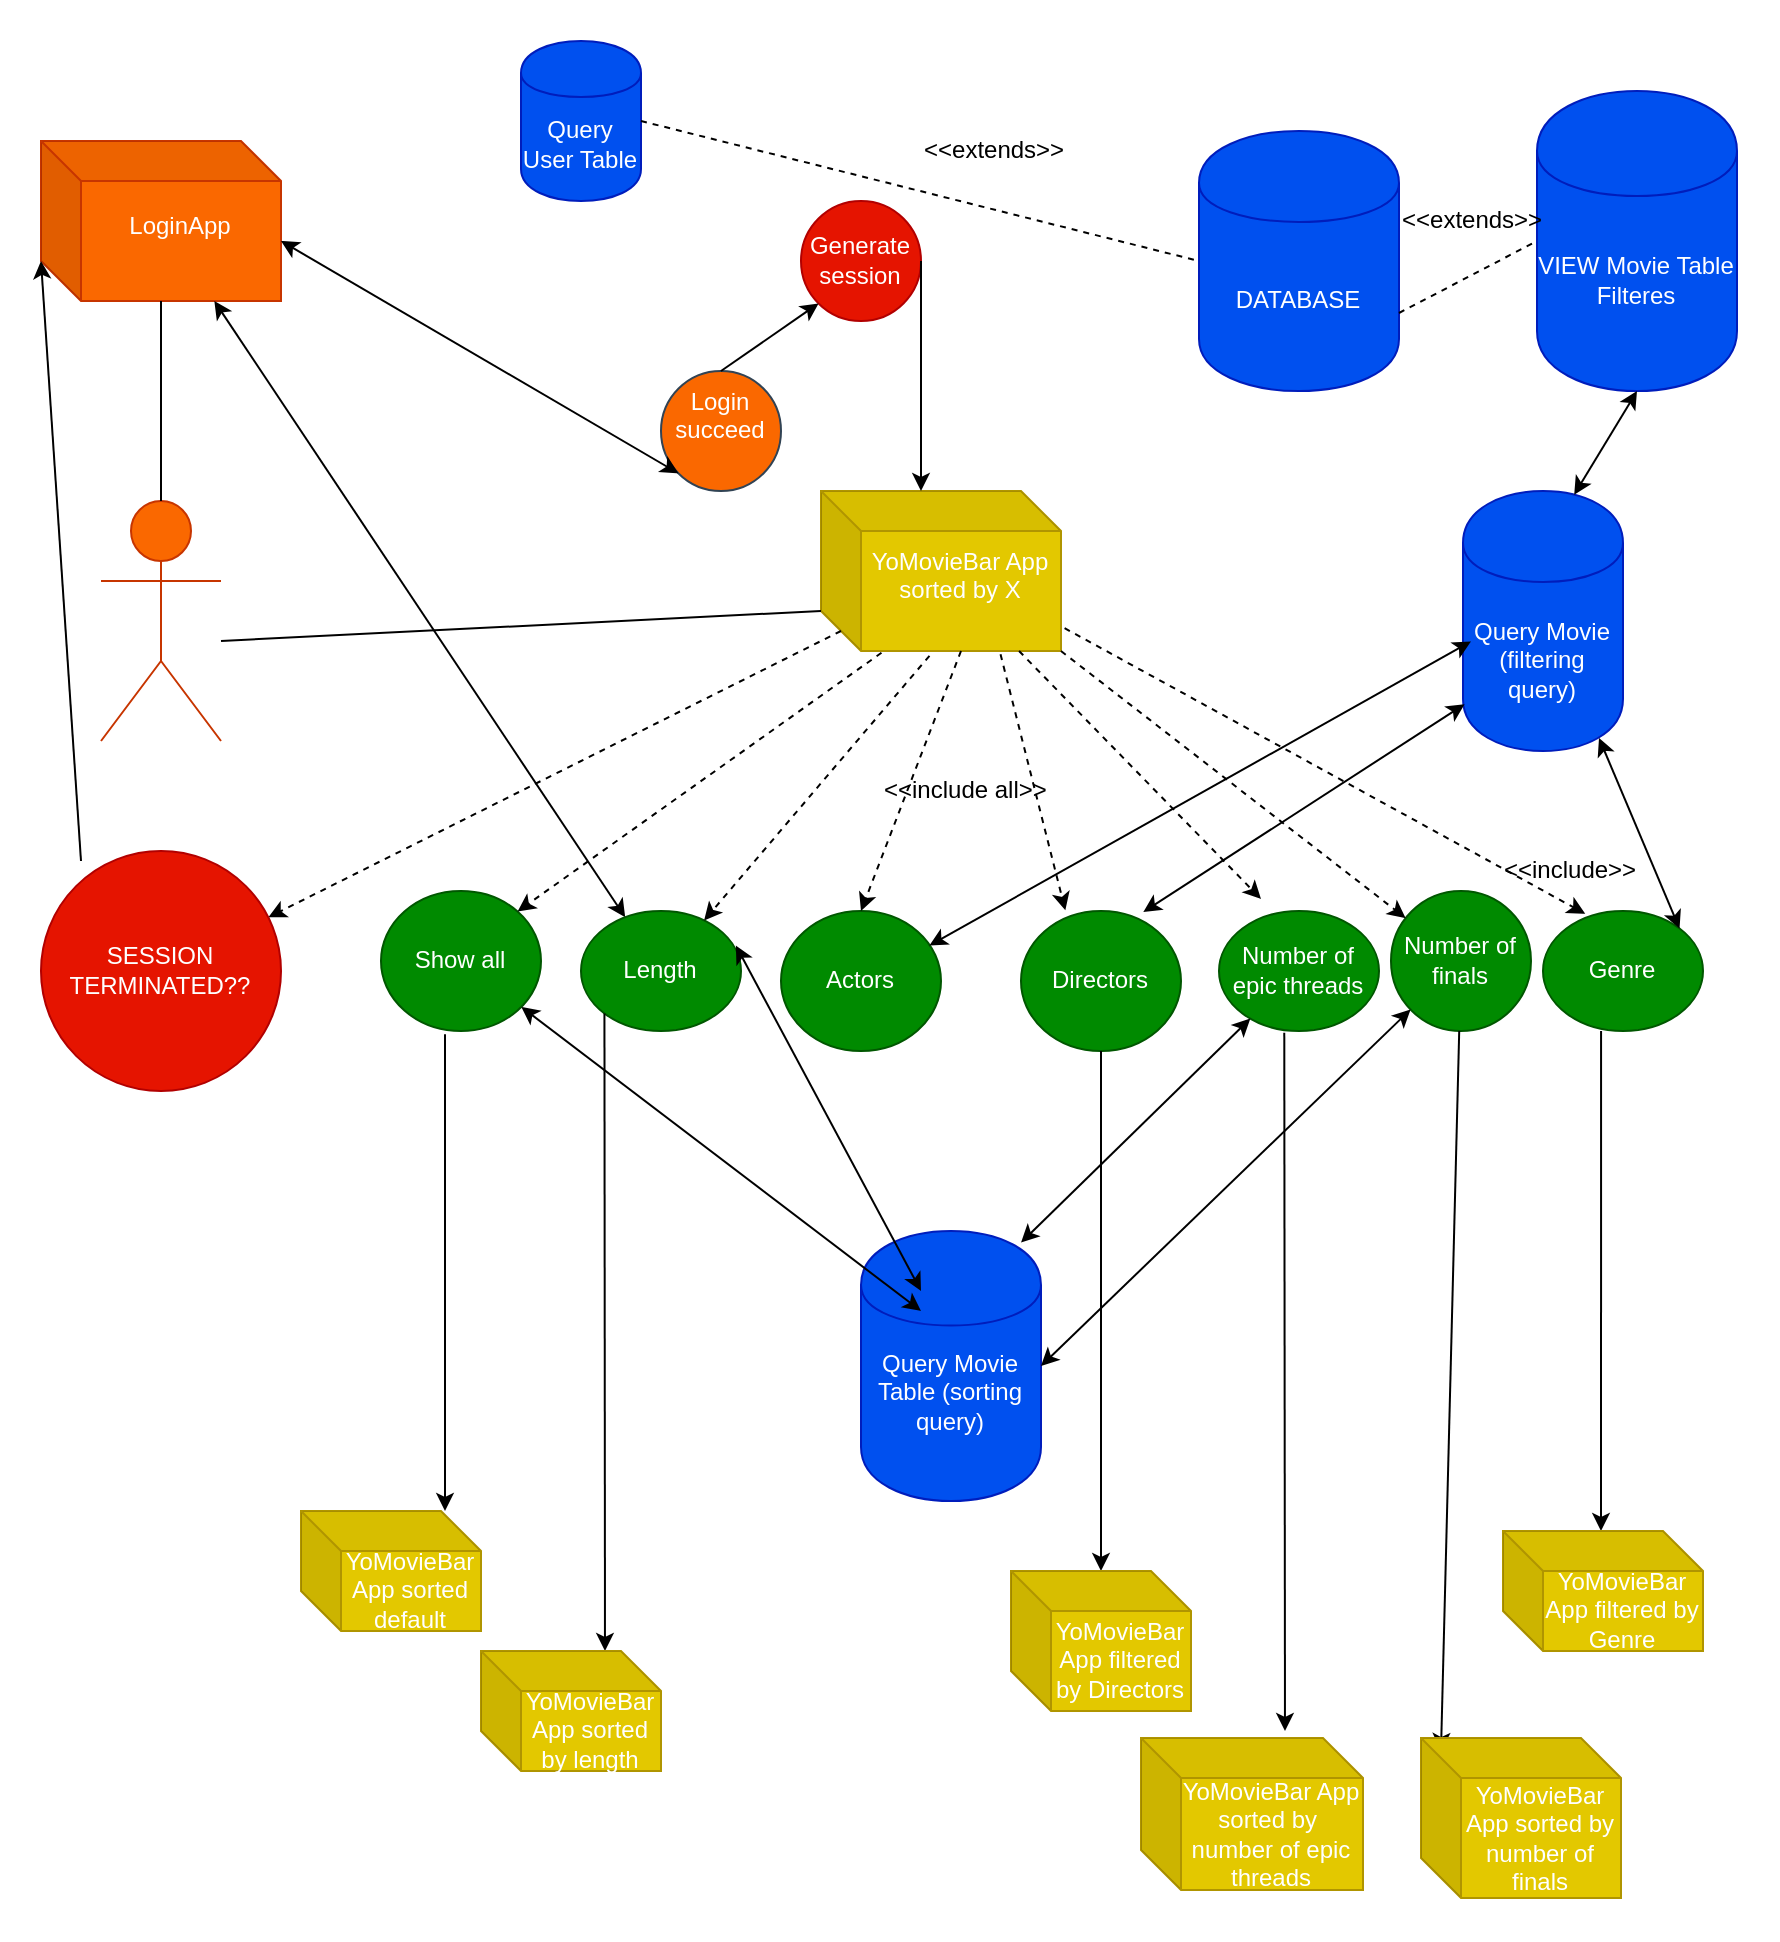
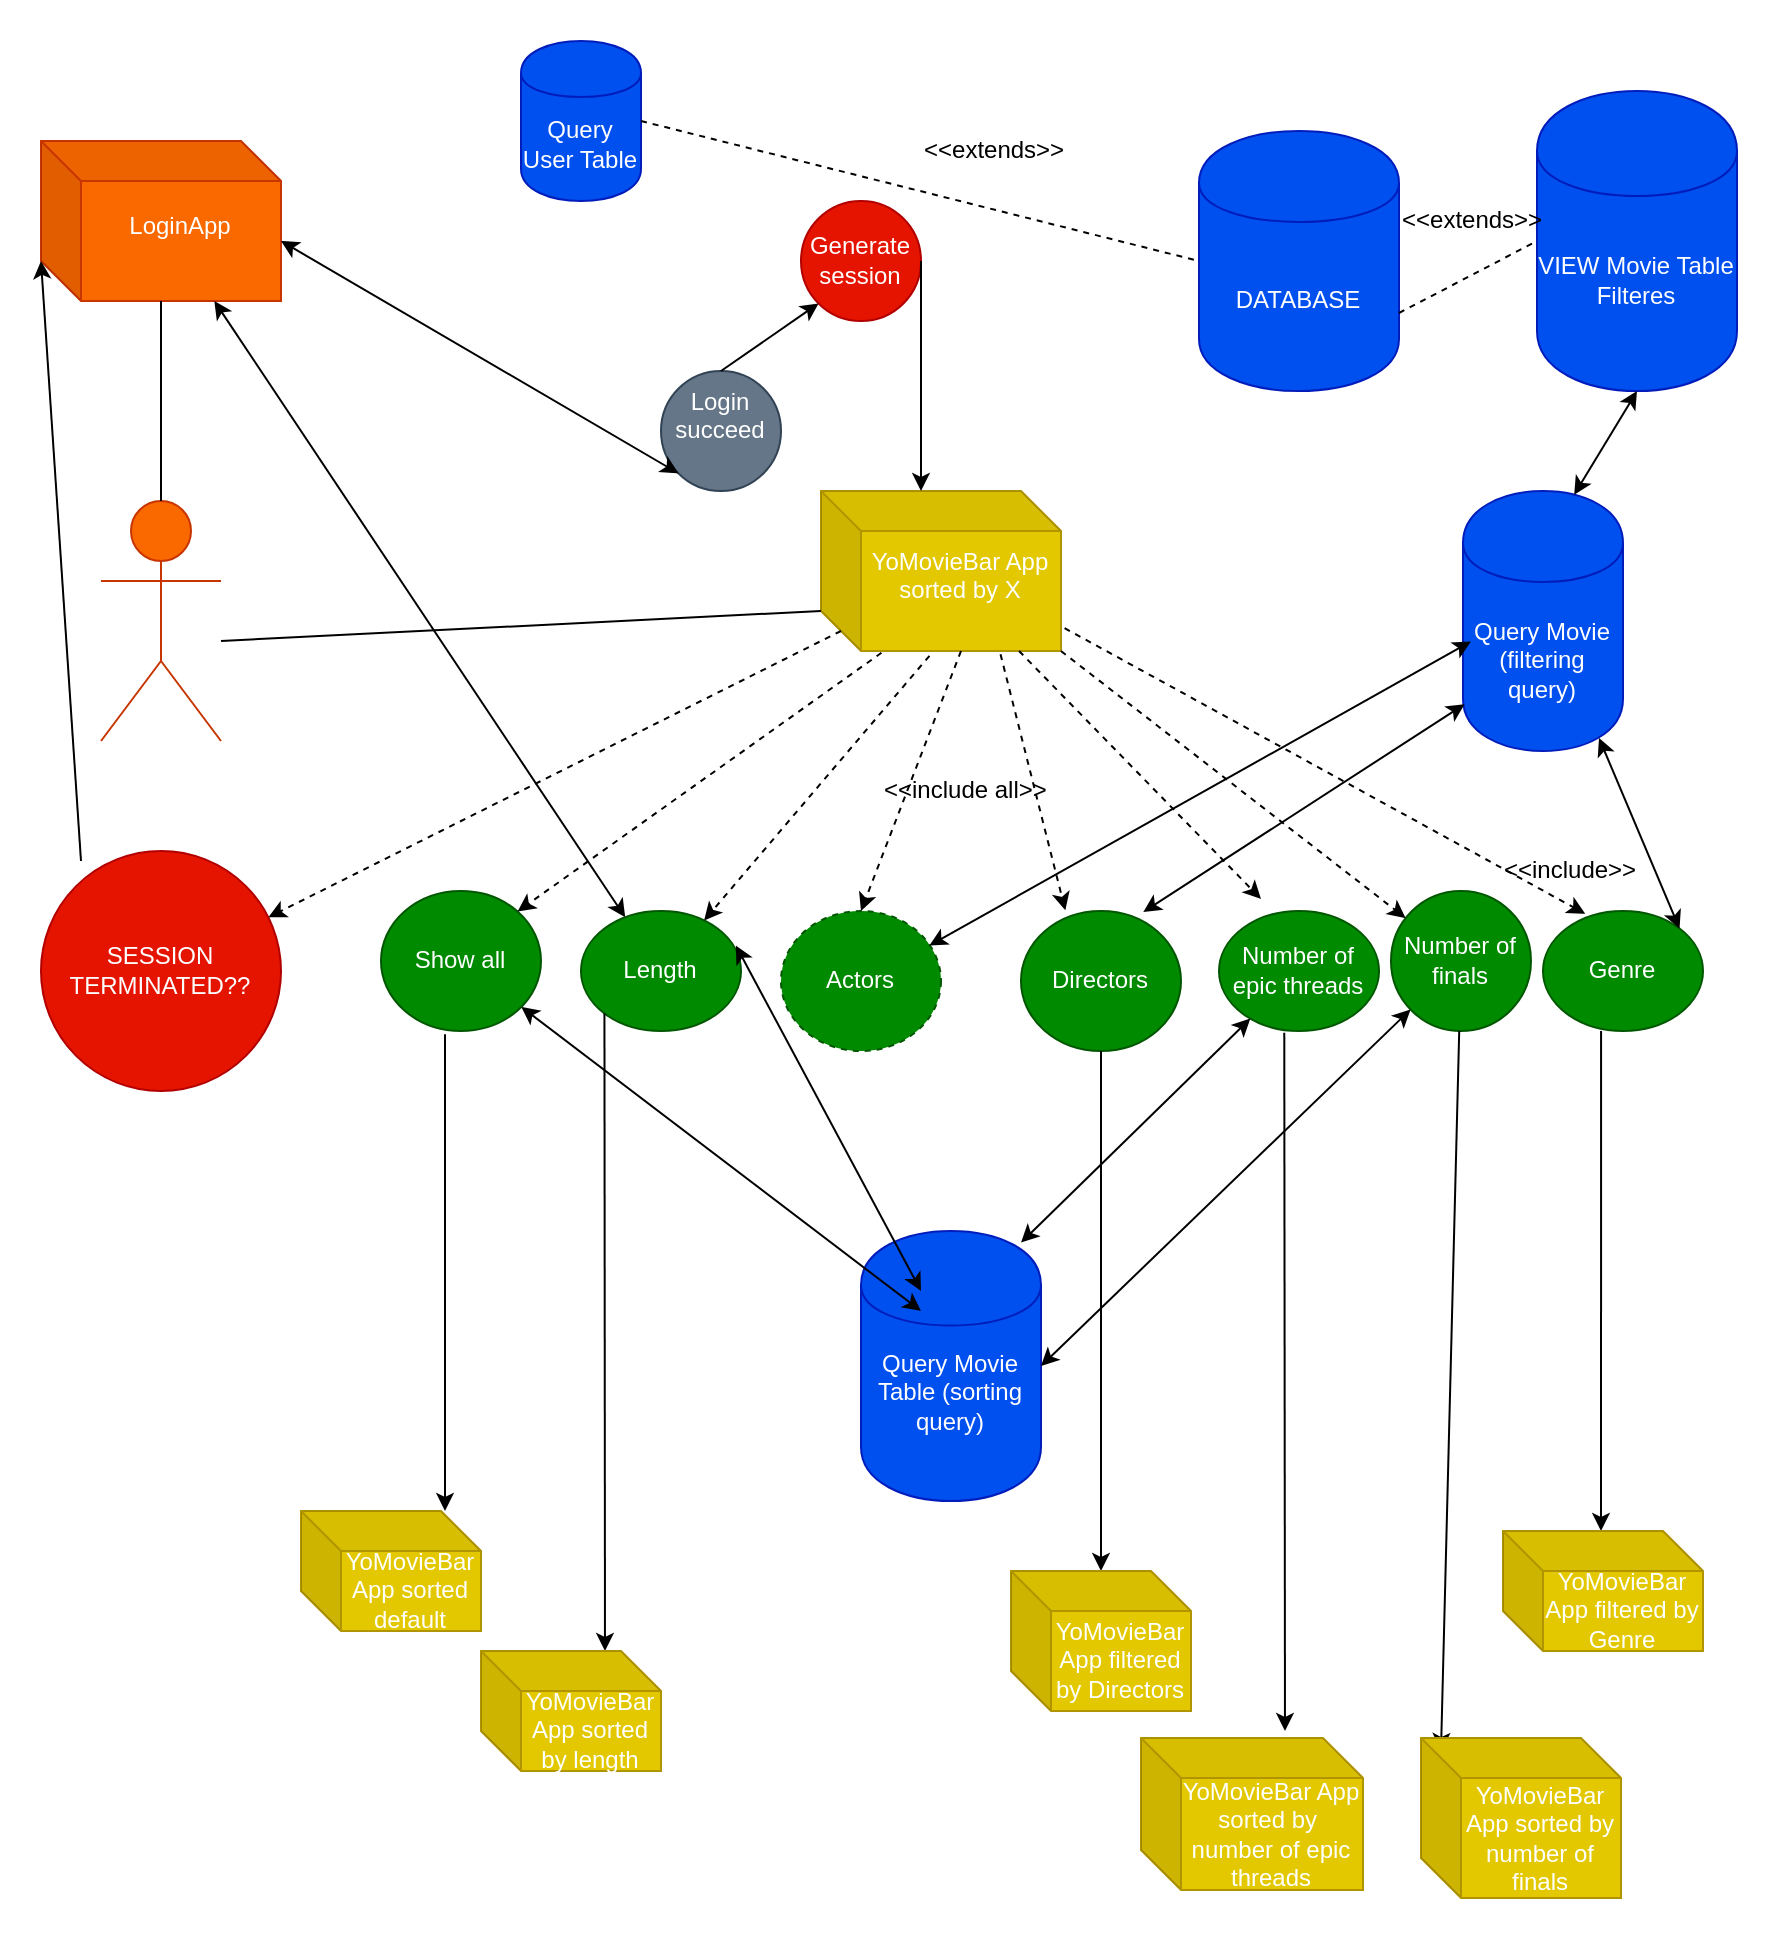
(721, 431) -> (721, 431)
(861, 981) -> (861, 981)
